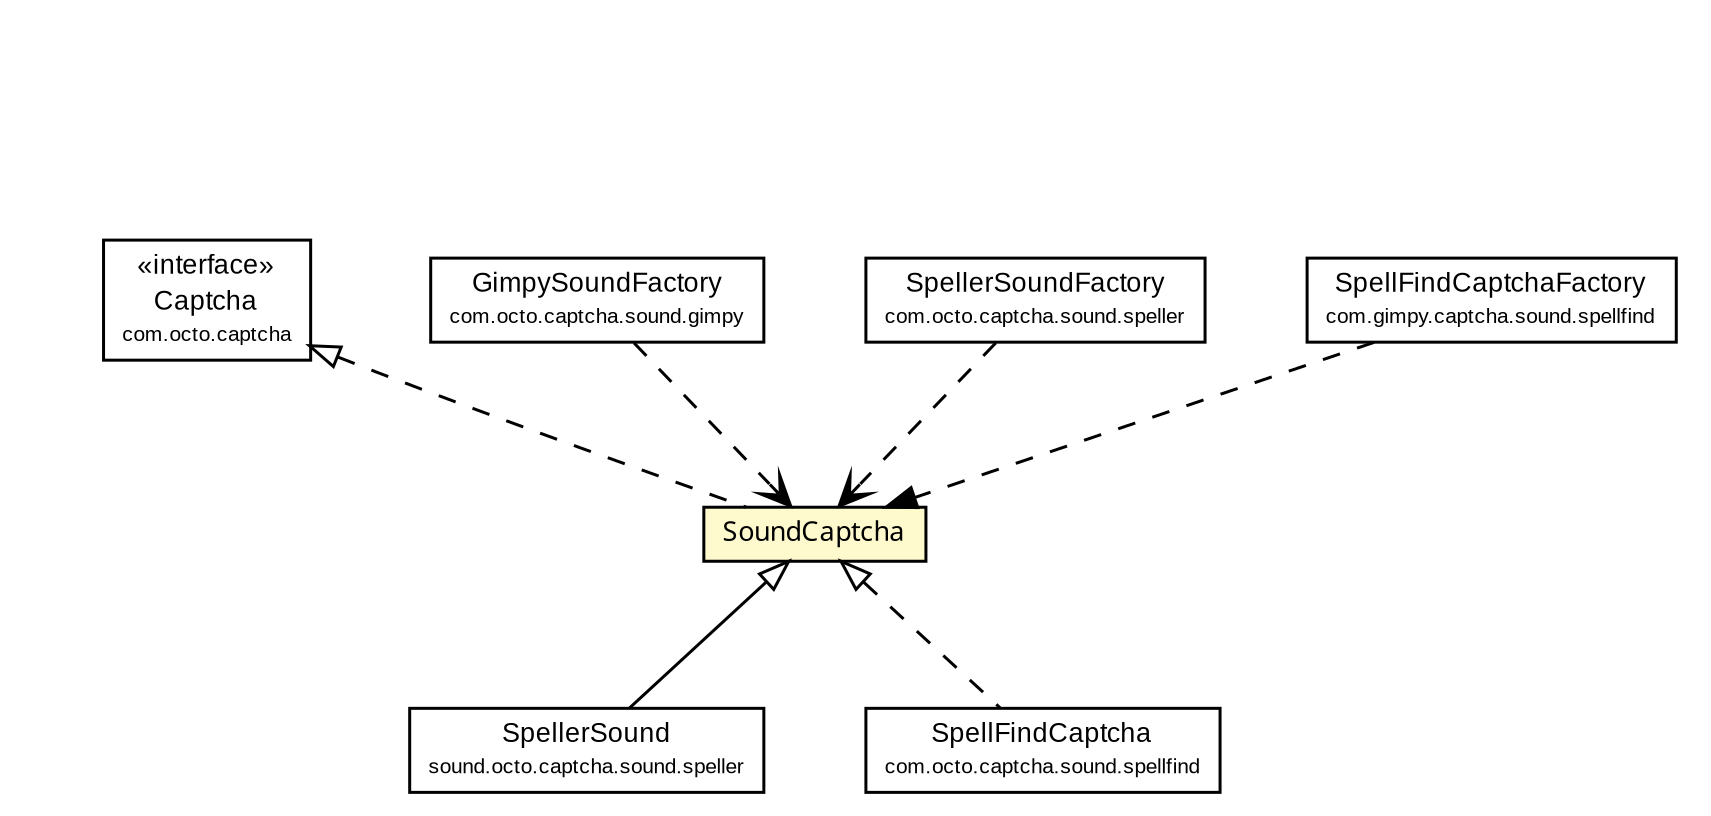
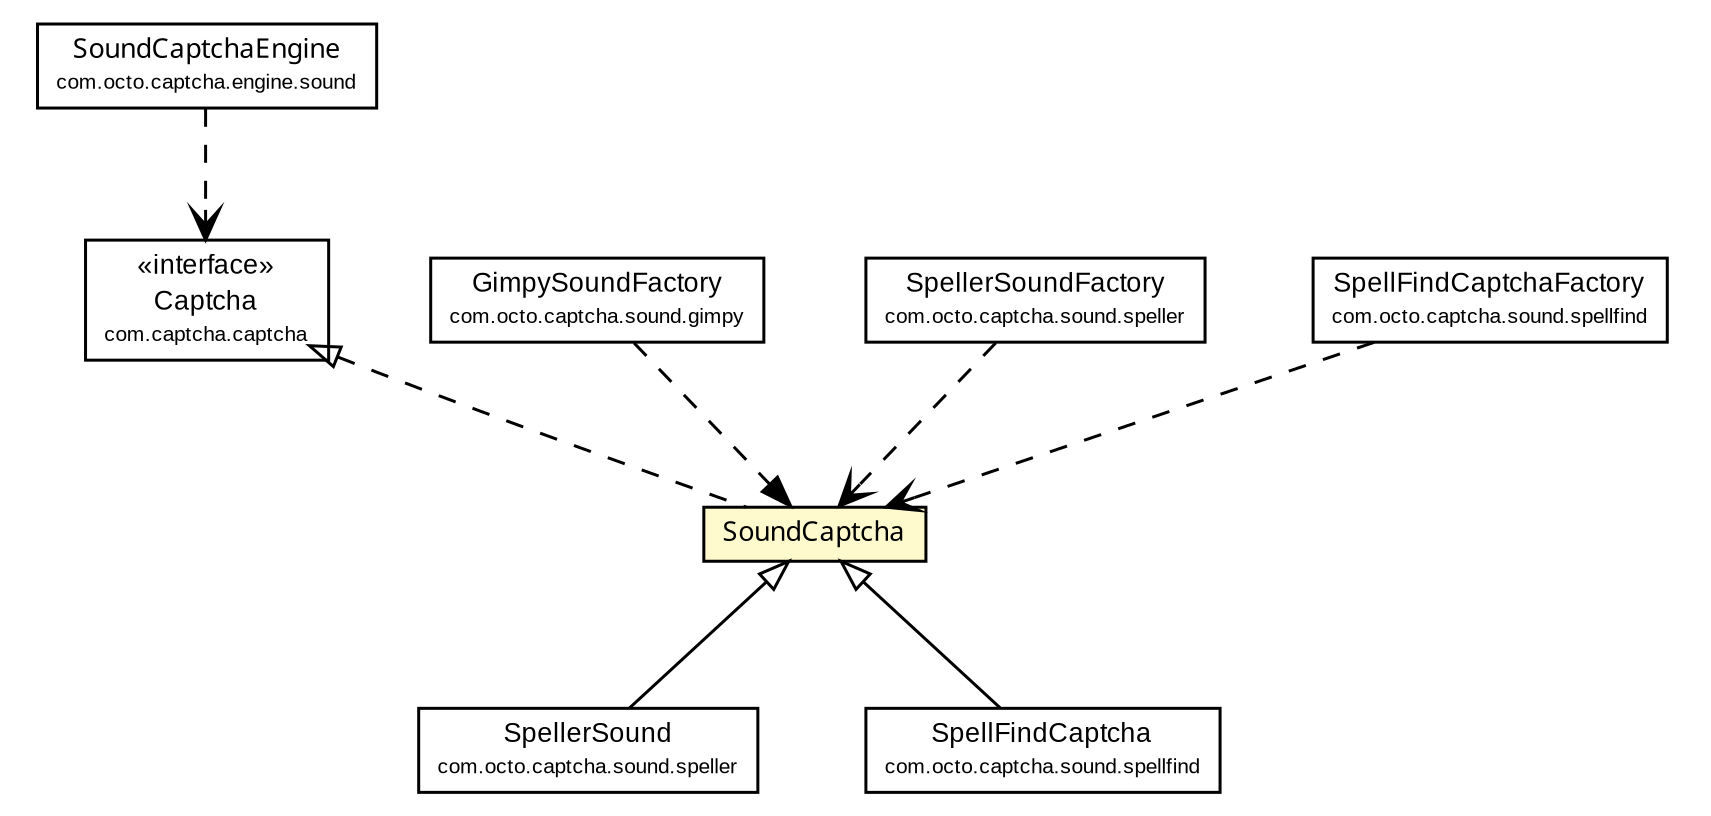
none -> (206, 66)
(1492, 317) -> (1490, 317)
(207, 335) -> (207, 335)
(702, 413) -> (702, 413)
(1144, 420) -> (1144, 420)
(932, 645) -> (932, 645)
(587, 767) -> (588, 767)
